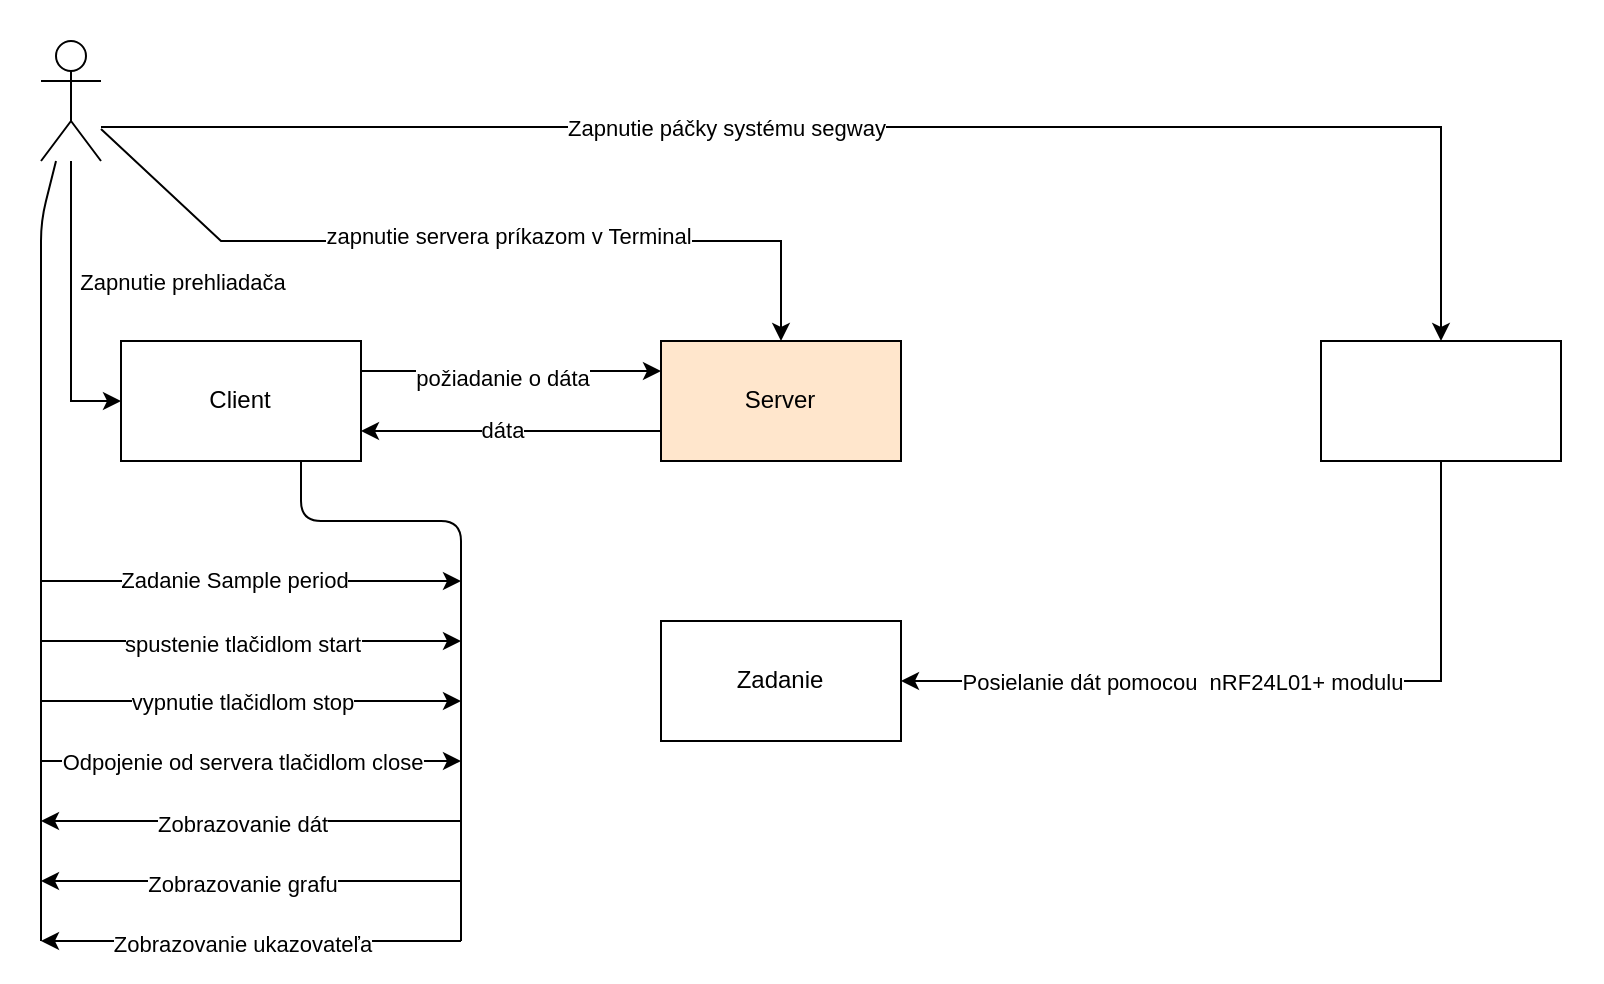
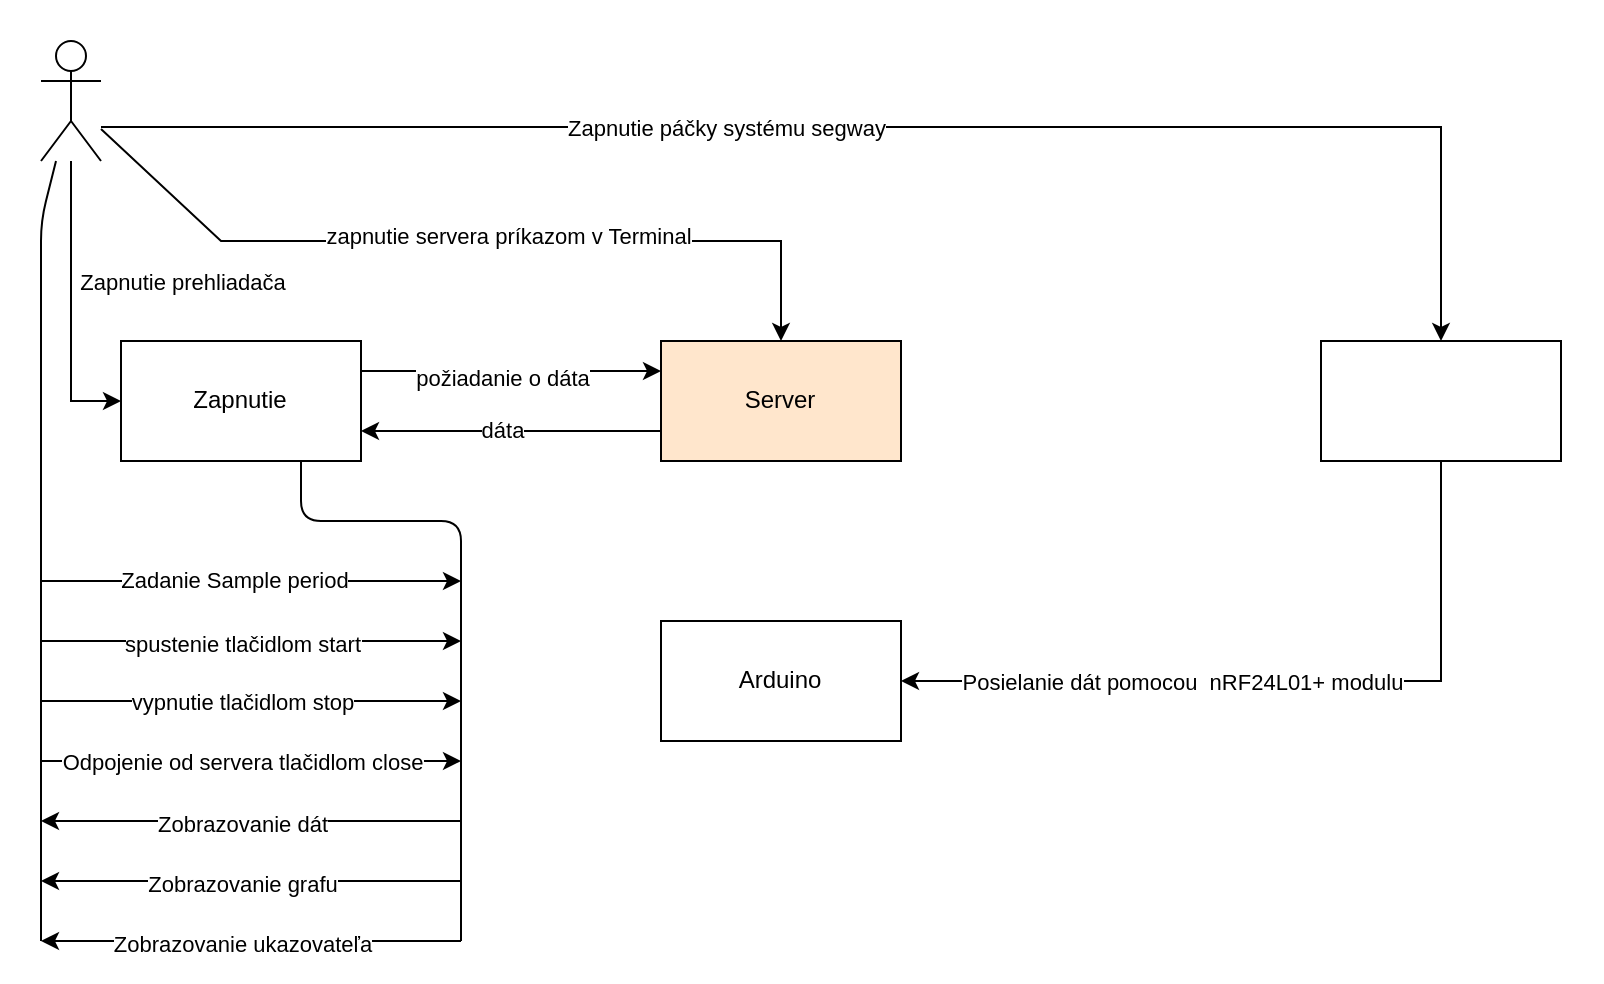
(241, 401) -> (241, 401)
(781, 681) -> (781, 681)
